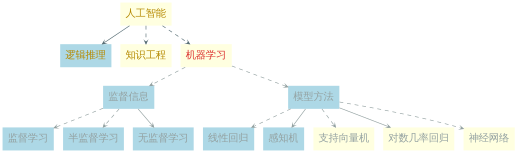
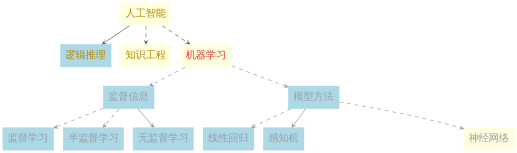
(344, 139) -> none
(419, 139) -> none
